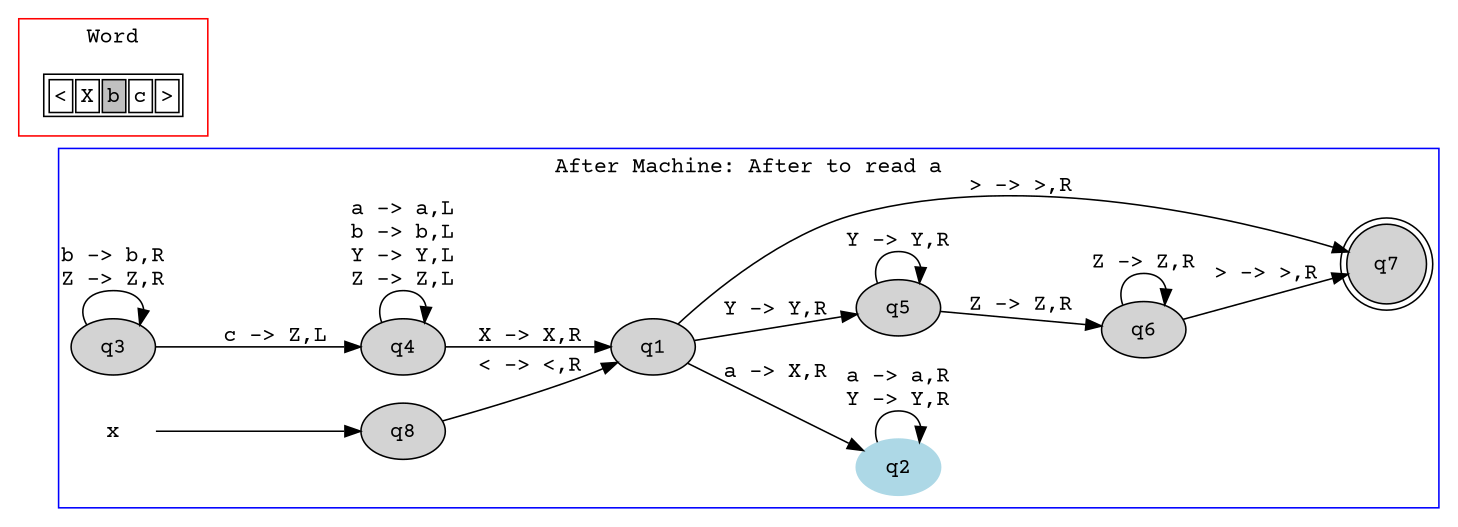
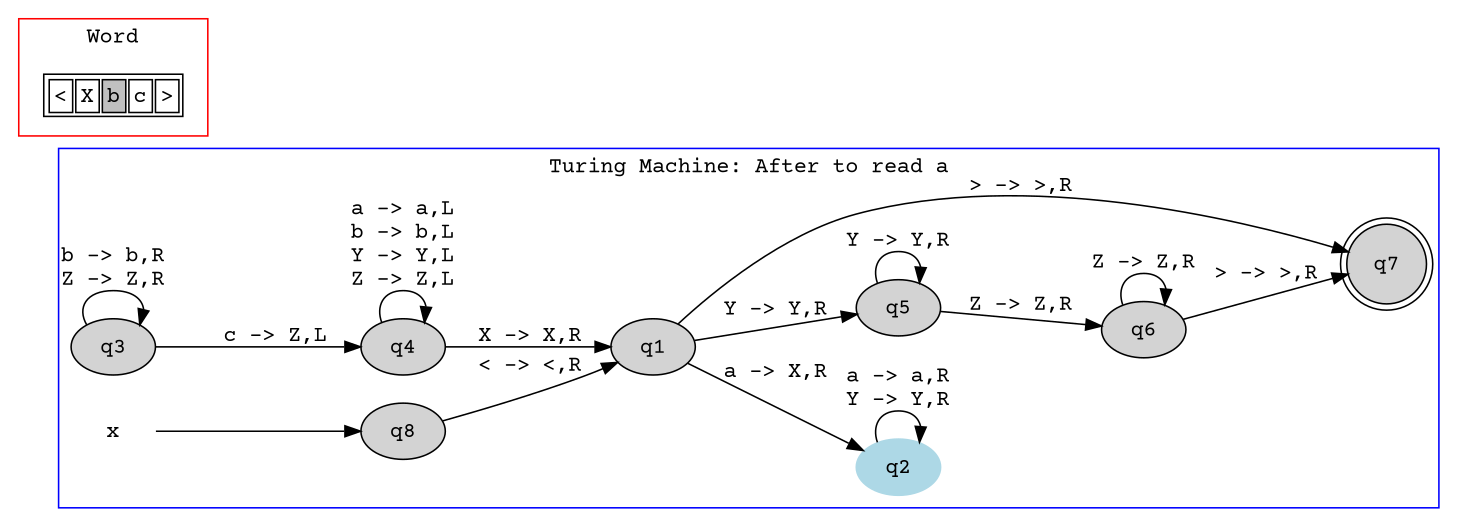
(749, 166) -> (749, 166)
